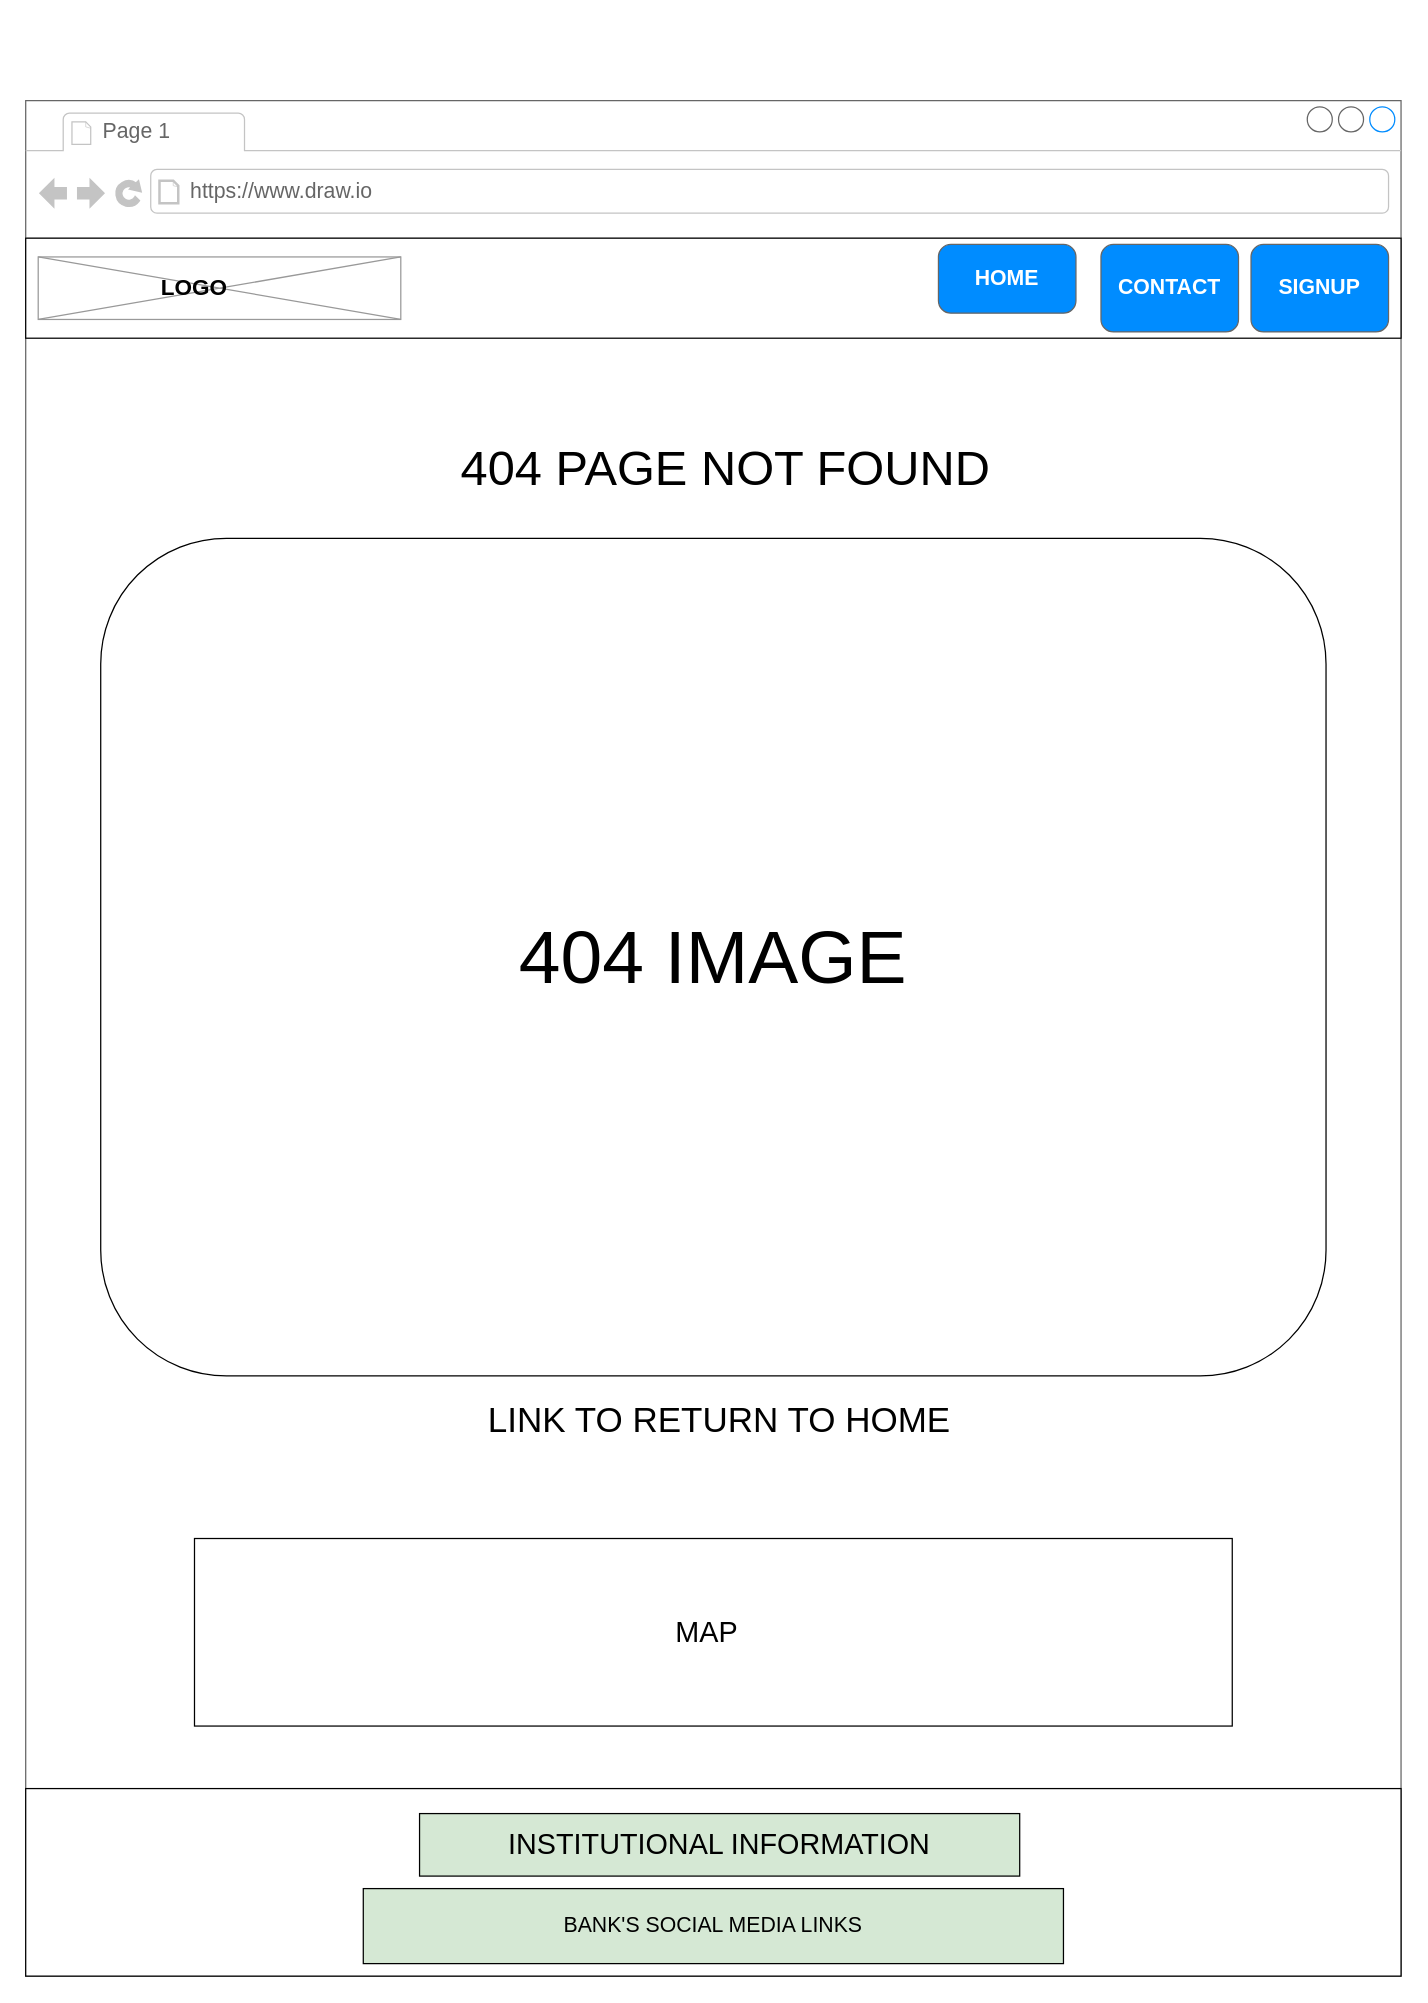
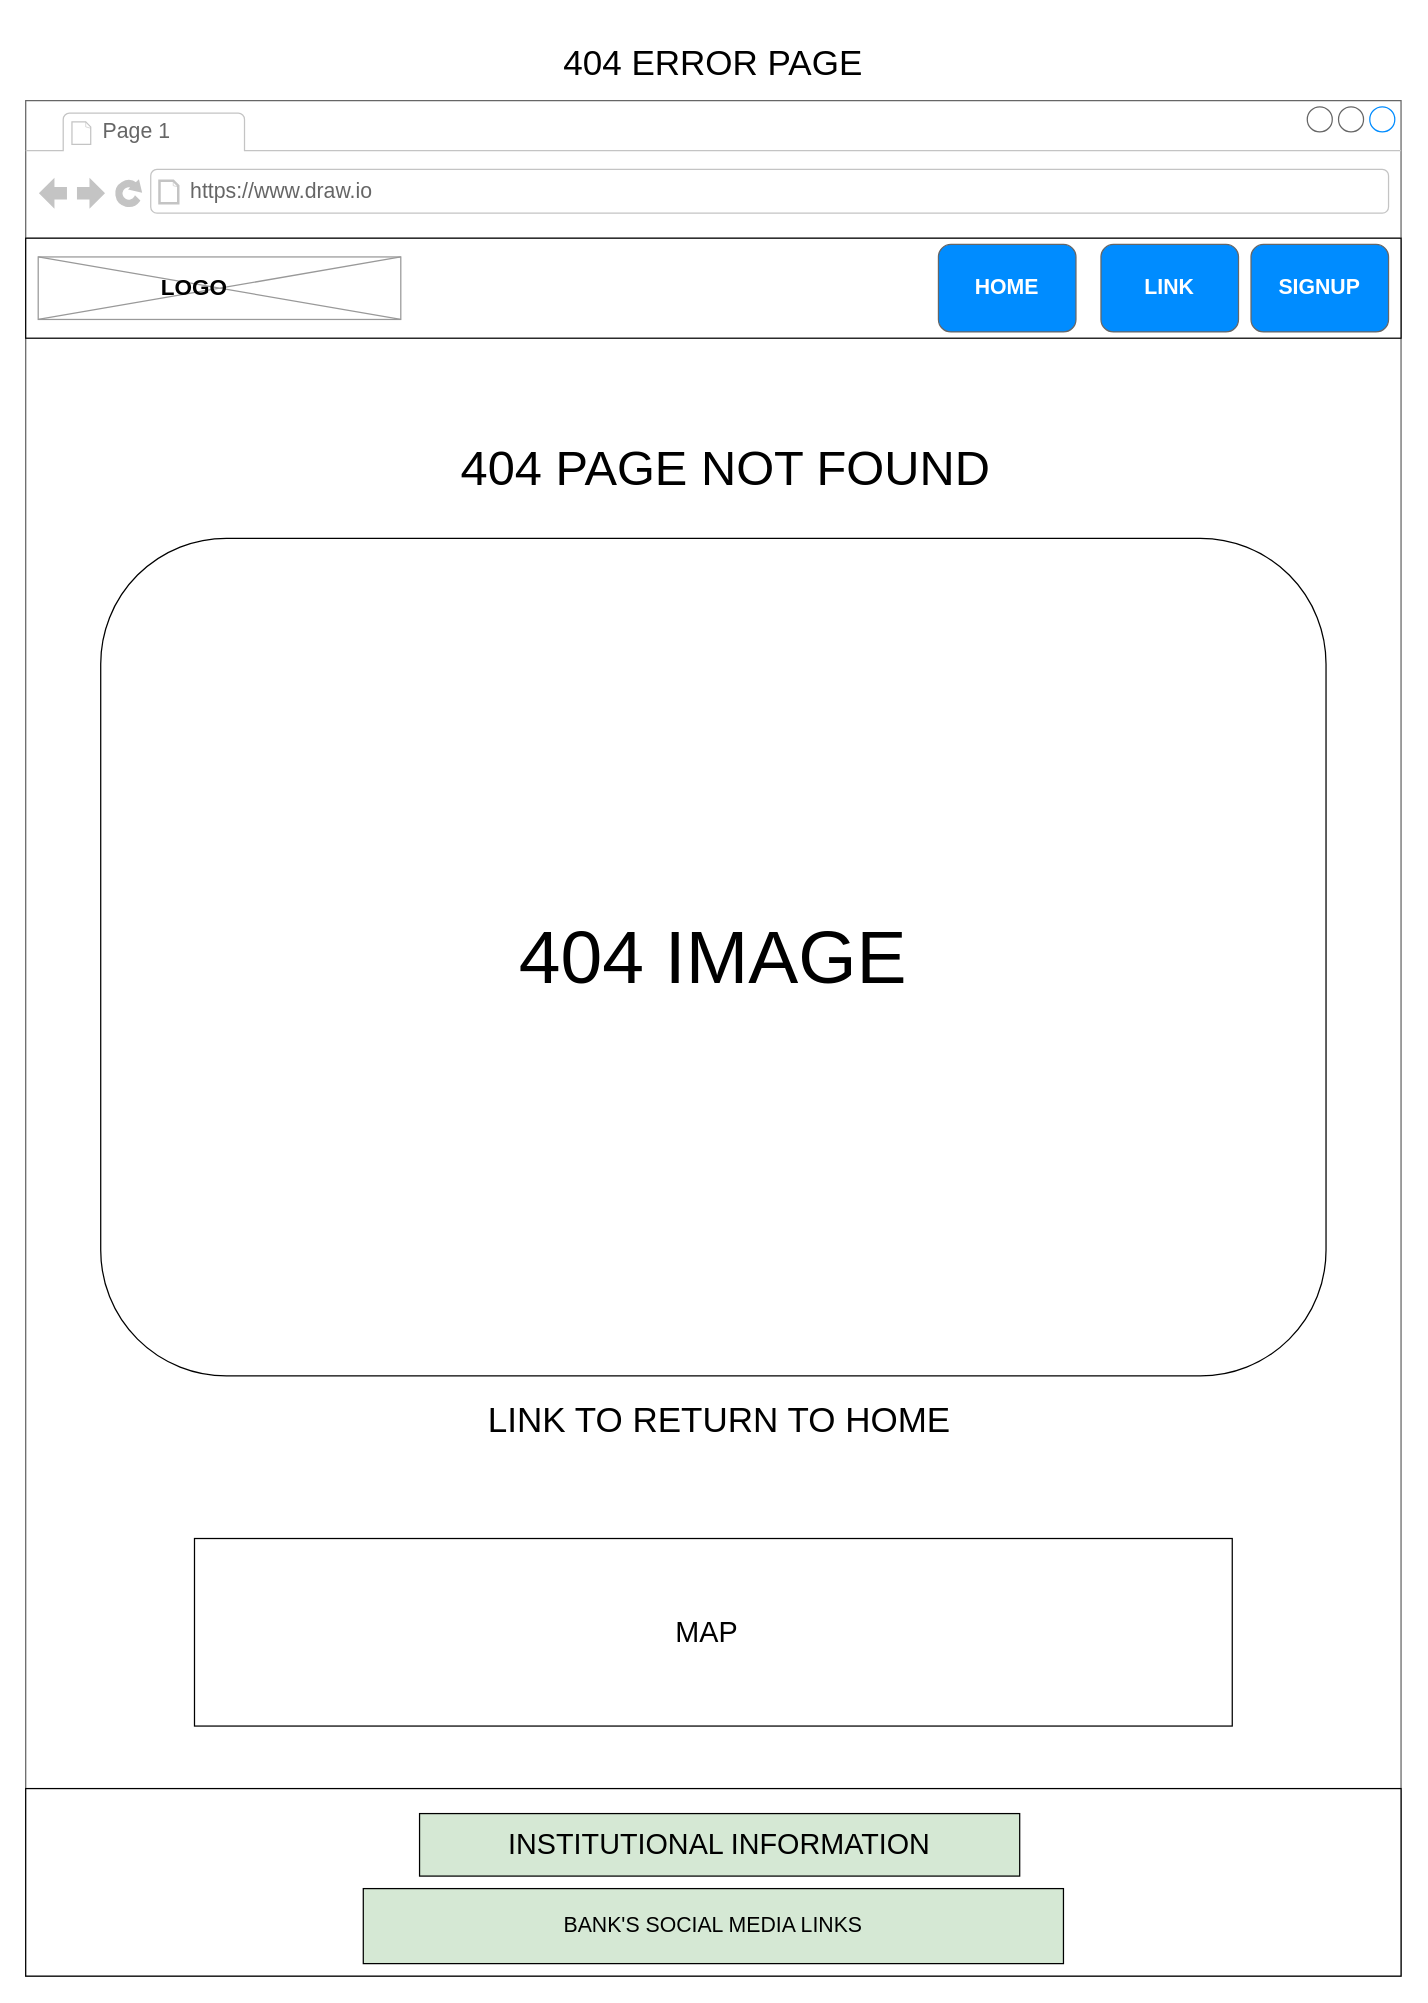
none -> (713, 63)
(1007, 279) -> (1007, 288)
(1169, 288) -> (1169, 288)
